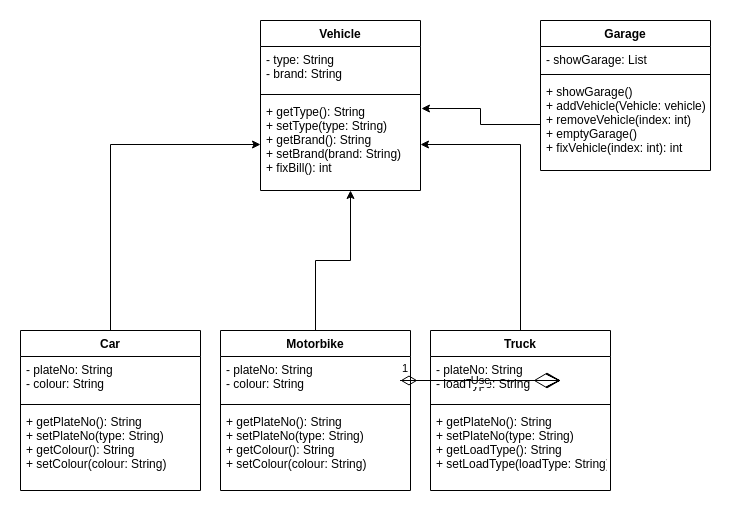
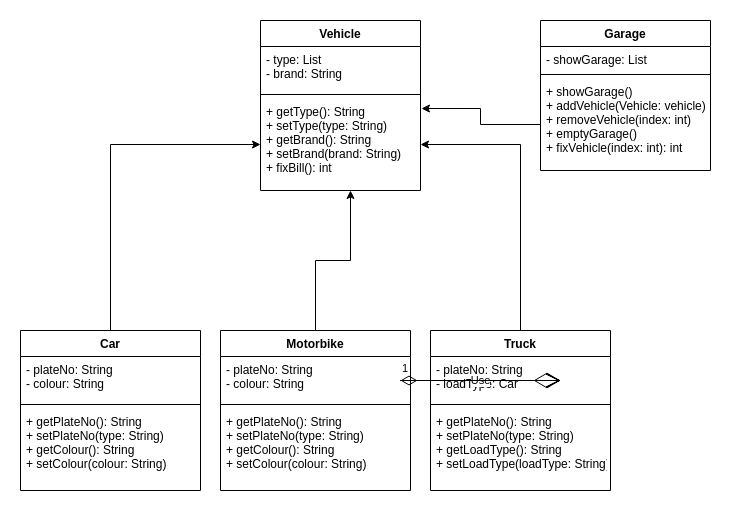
(307, 60) -> (300, 60)
(485, 370) -> (485, 370)
